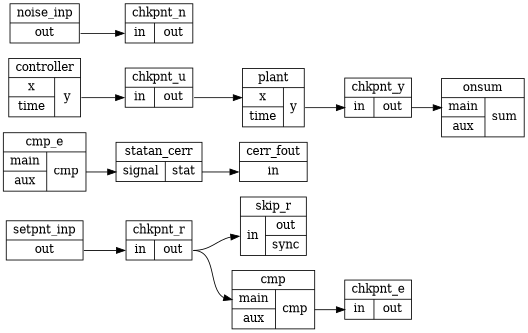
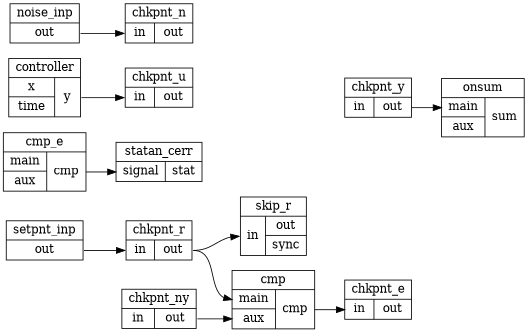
(273, 98) -> none
(273, 162) -> none
none -> (159, 309)
